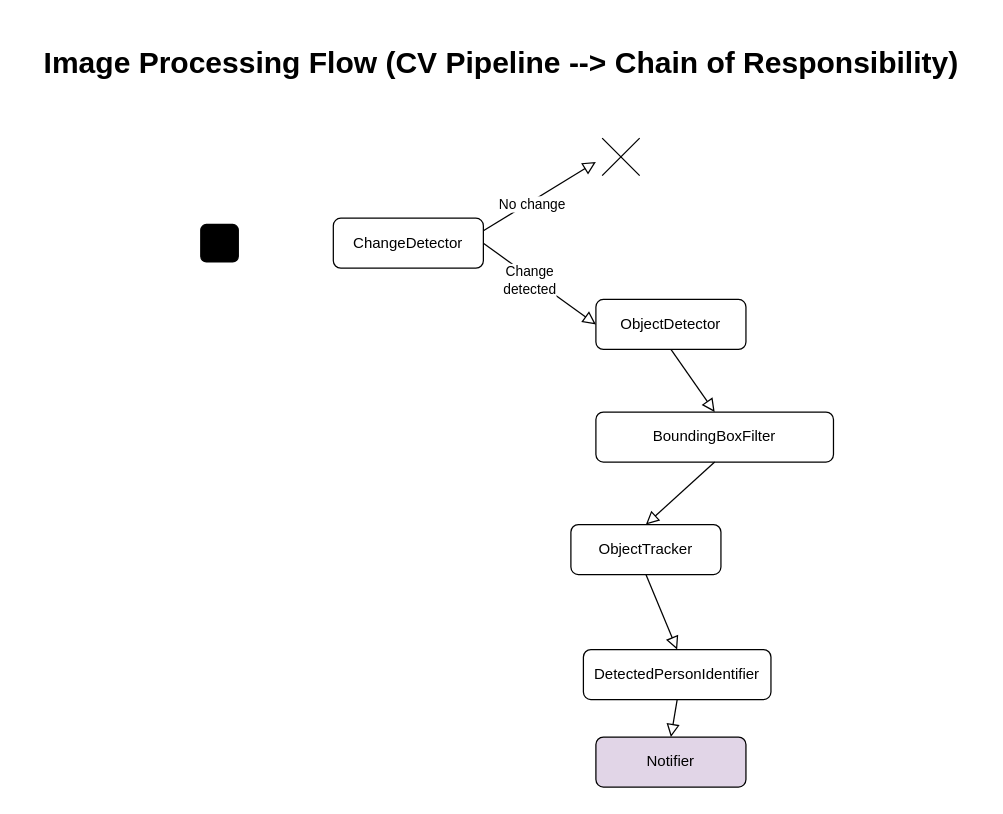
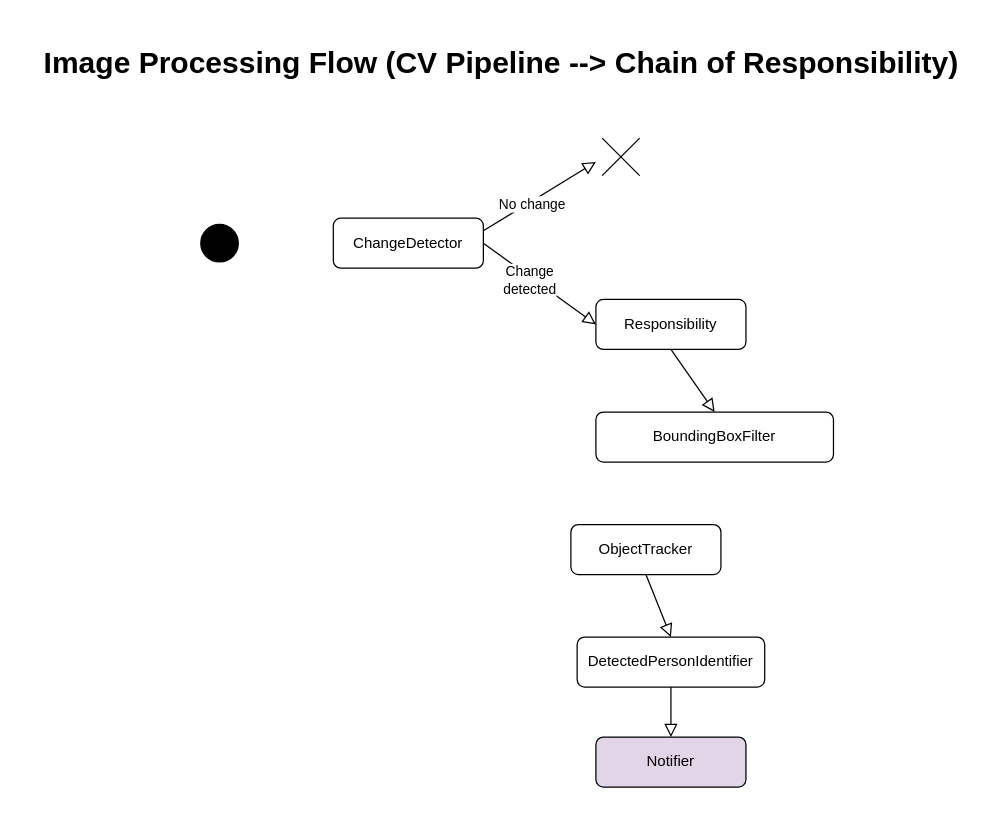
(219, 243) -> (219, 243)
(671, 324) -> (671, 324)
(685, 489) -> none
(677, 674) -> (671, 662)
